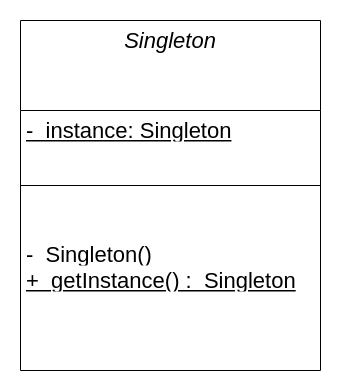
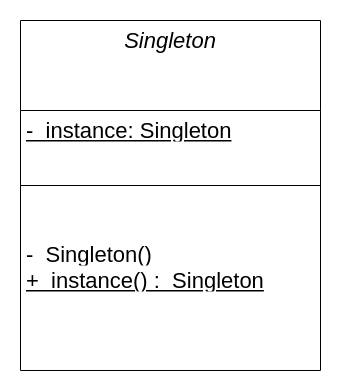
(187, 281) -> (166, 281)
